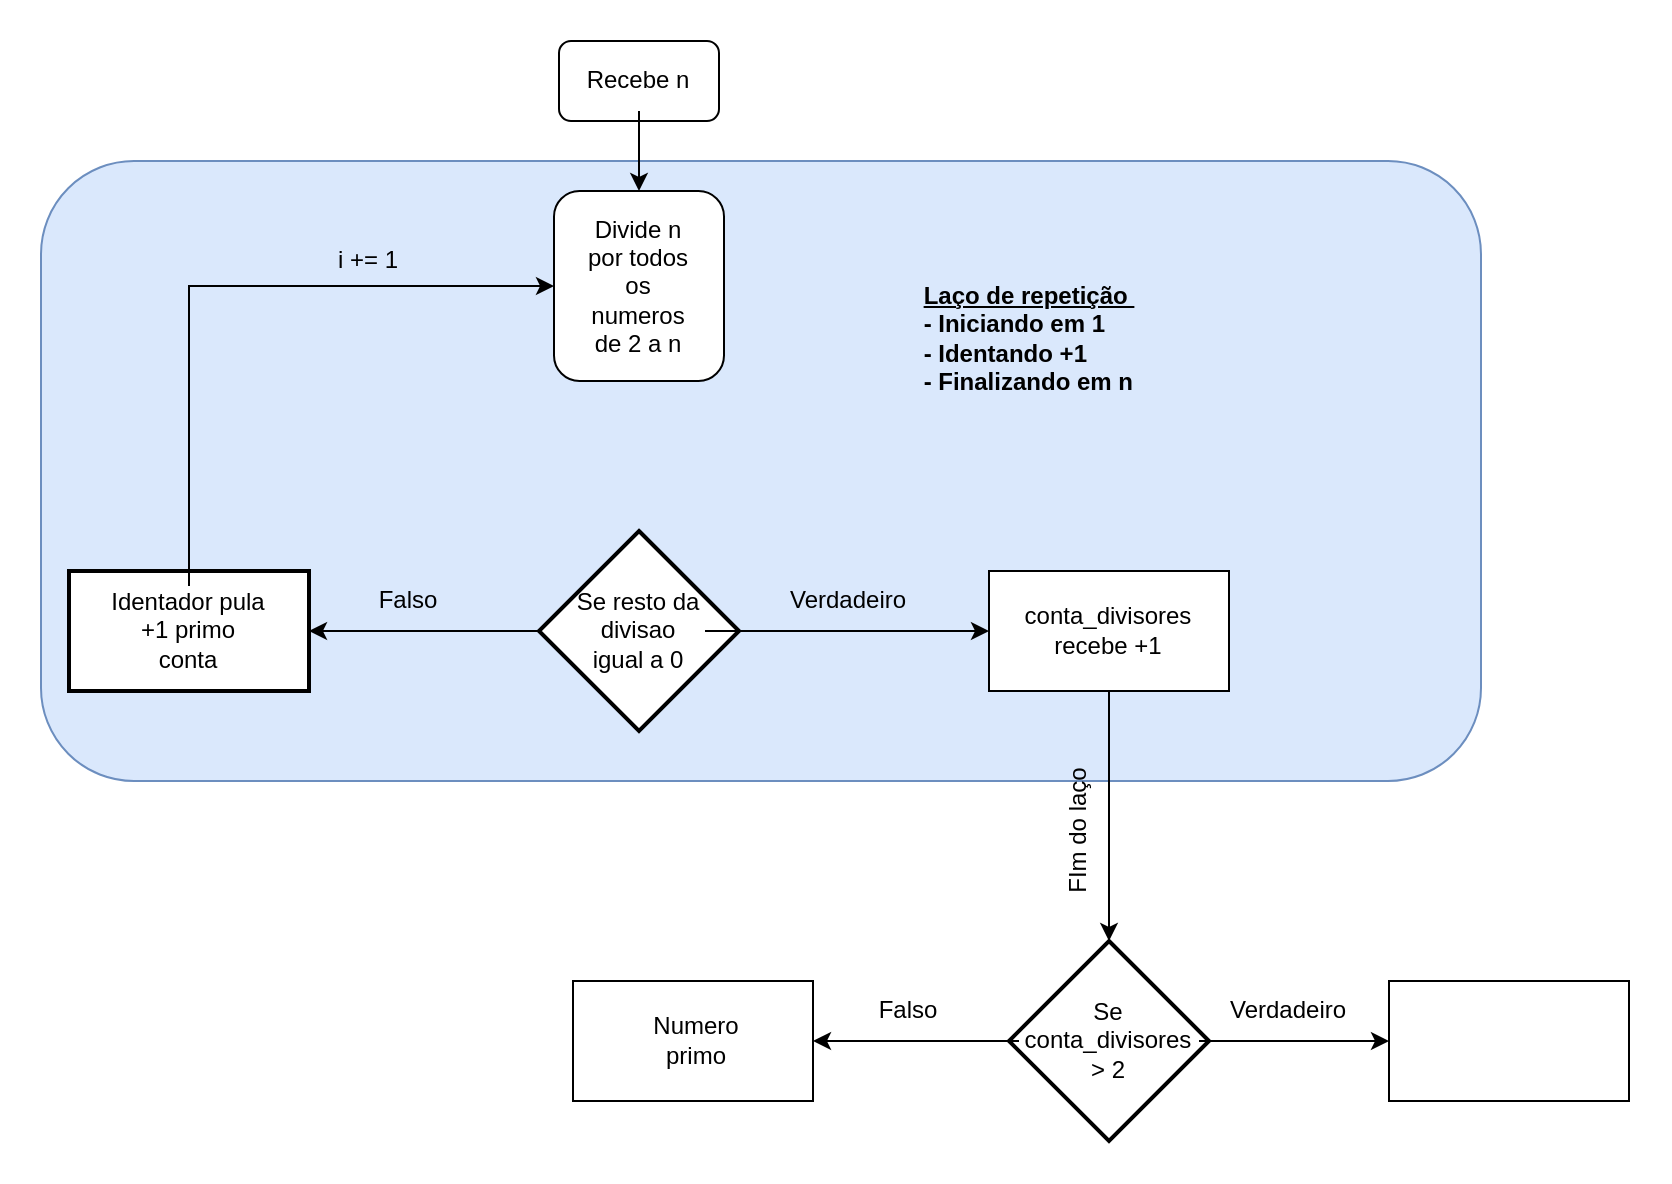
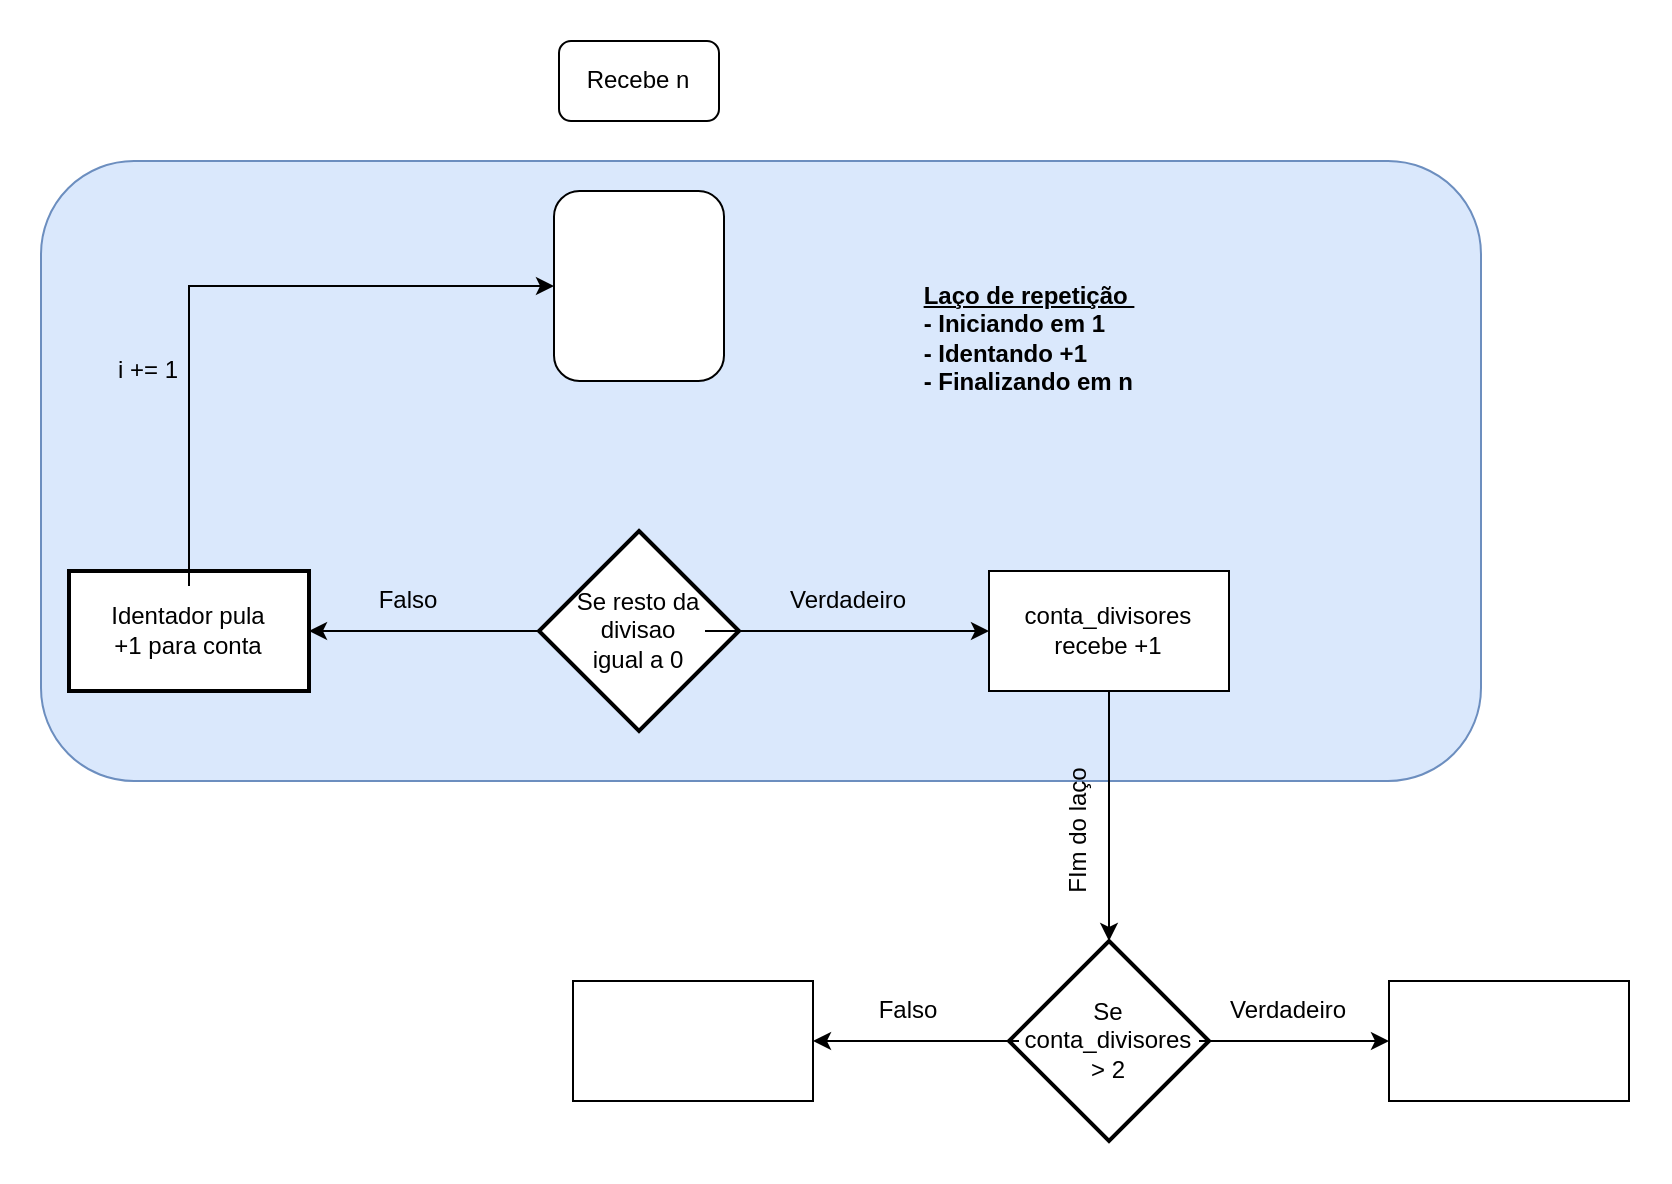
(639, 144) -> none
(369, 261) -> (149, 371)
(639, 286) -> none
(189, 631) -> (189, 631)
(697, 1041) -> none
